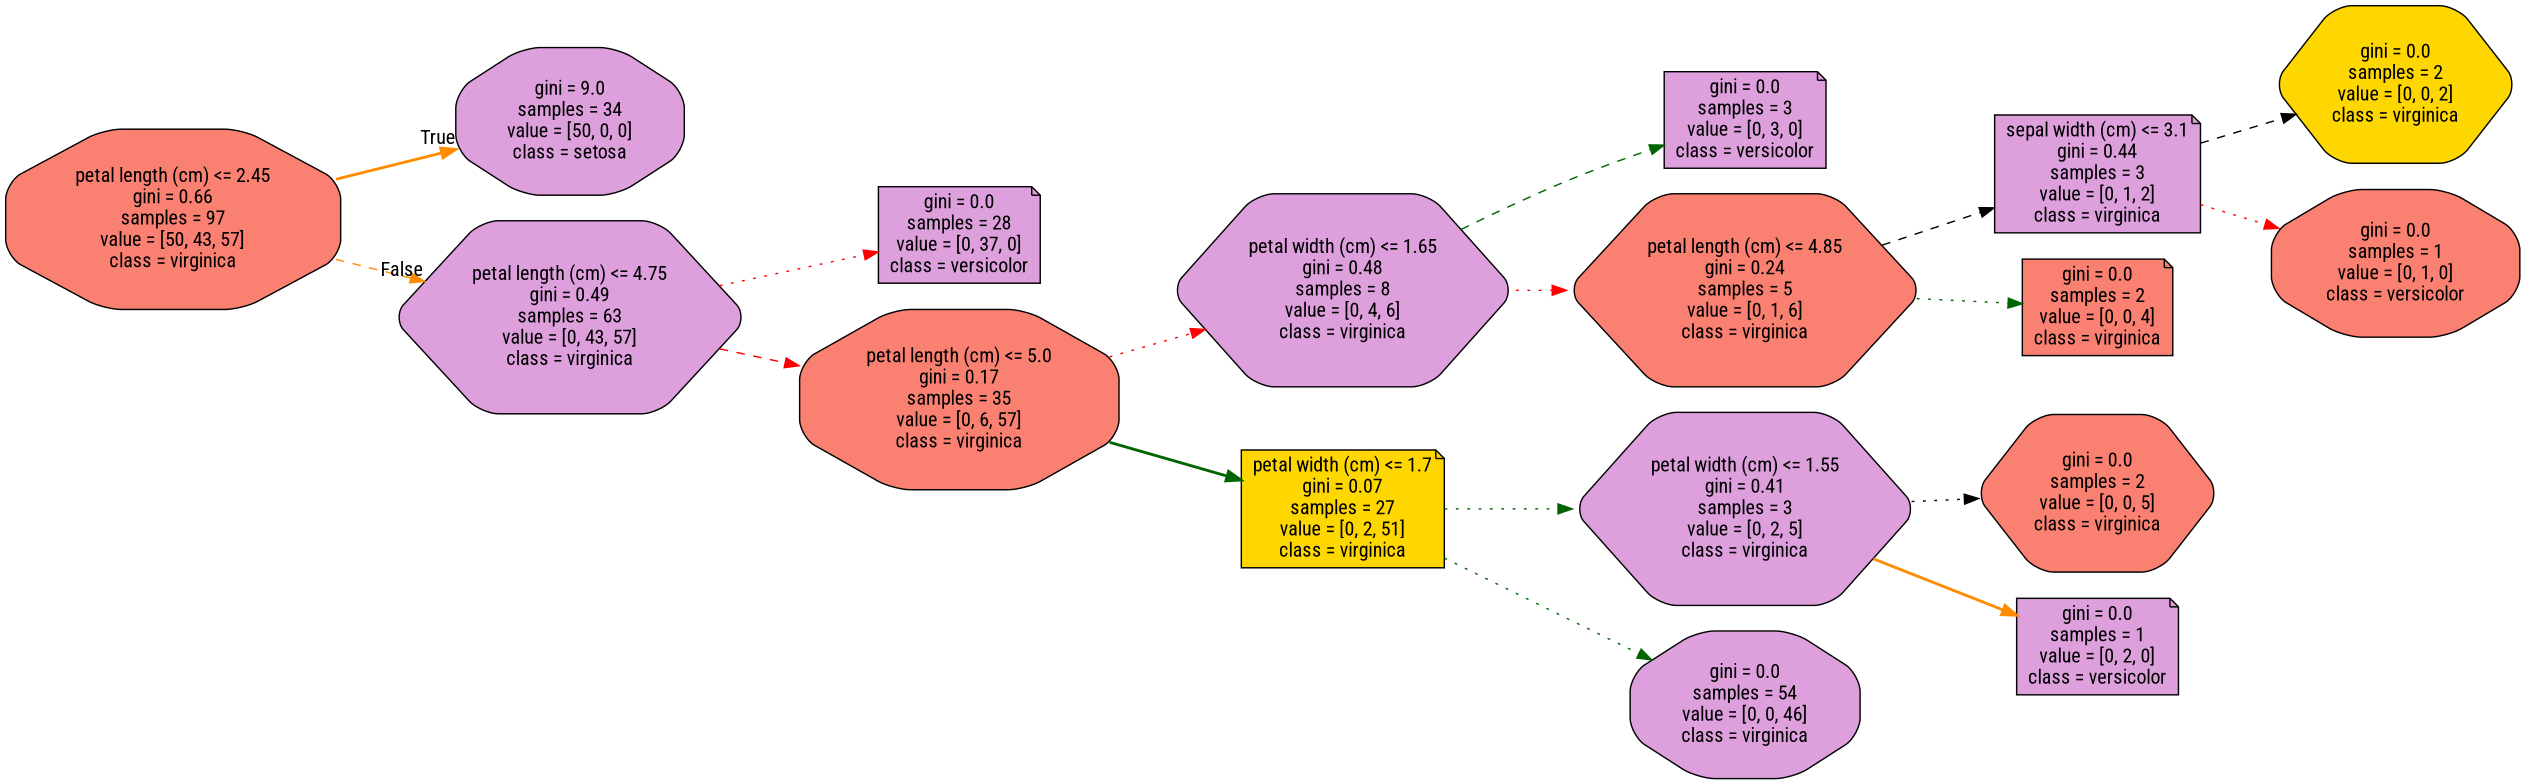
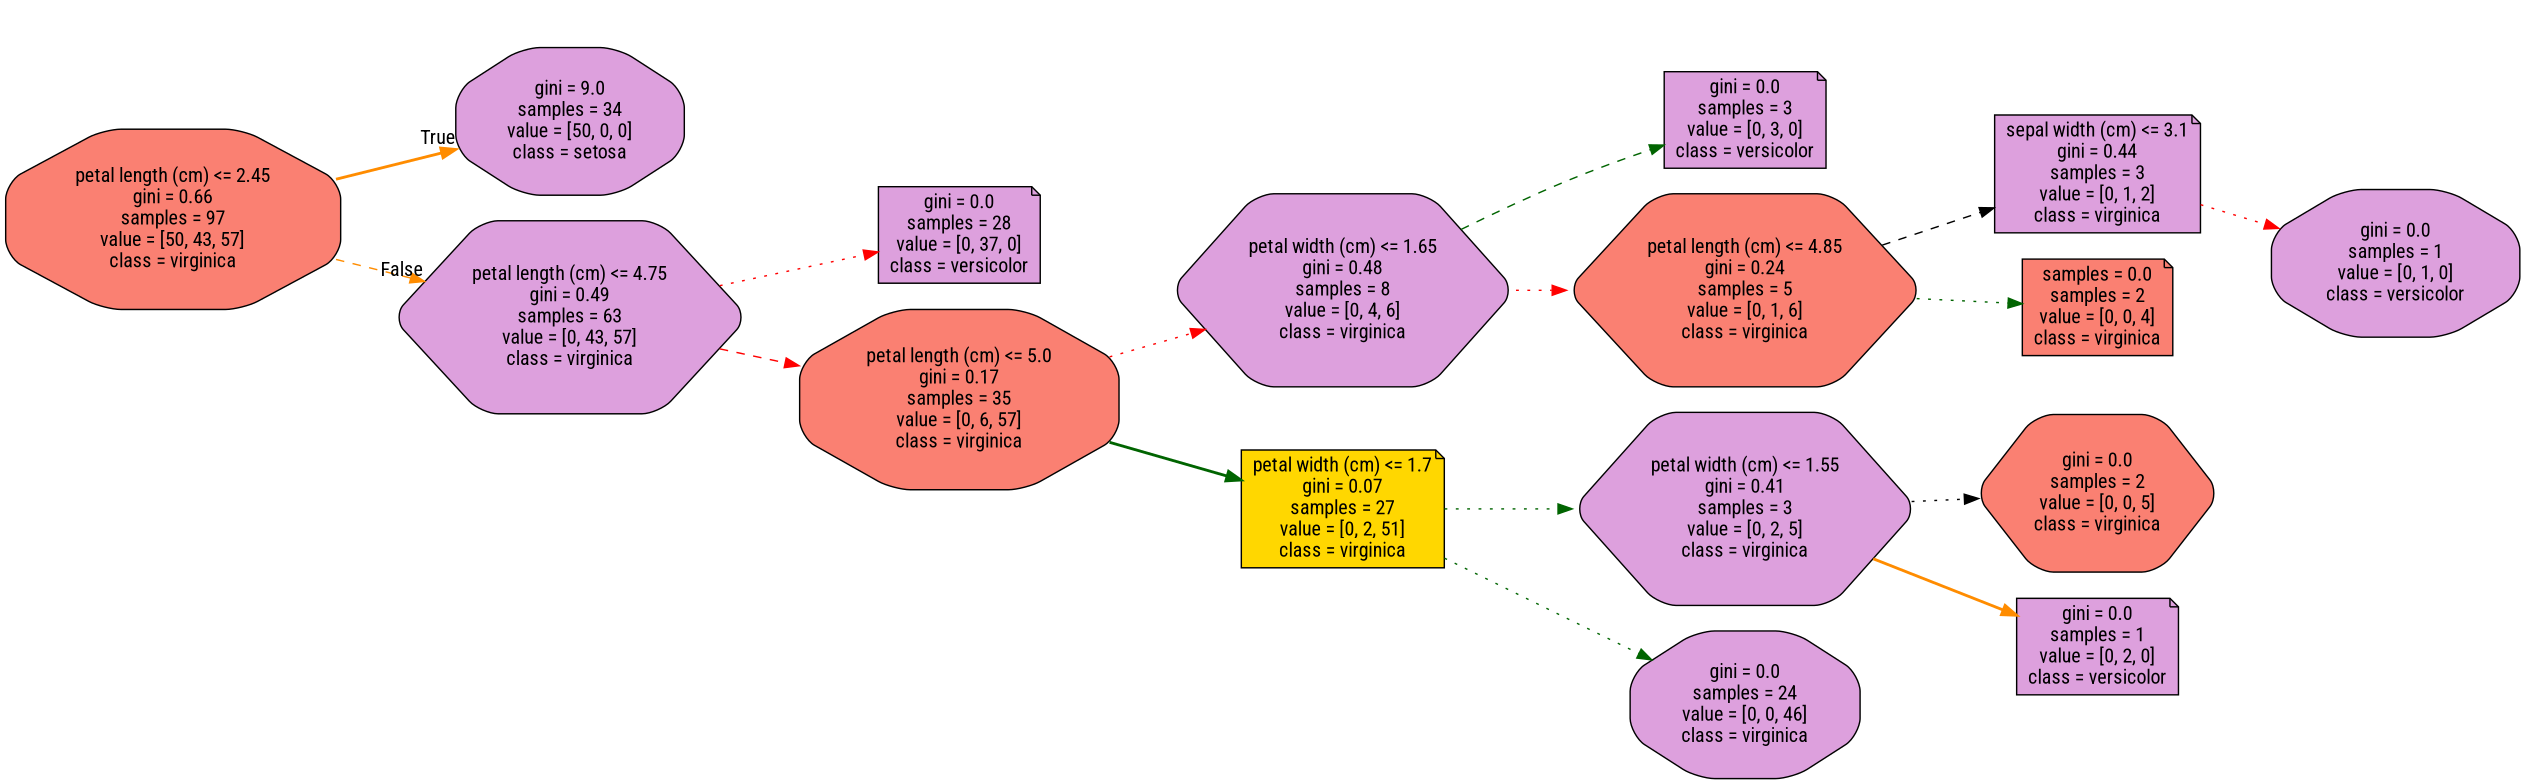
(2396, 84) -> none
(2396, 263) -> (2396, 263)
(2098, 307) -> (2098, 307)
(1745, 705) -> (1745, 705)
